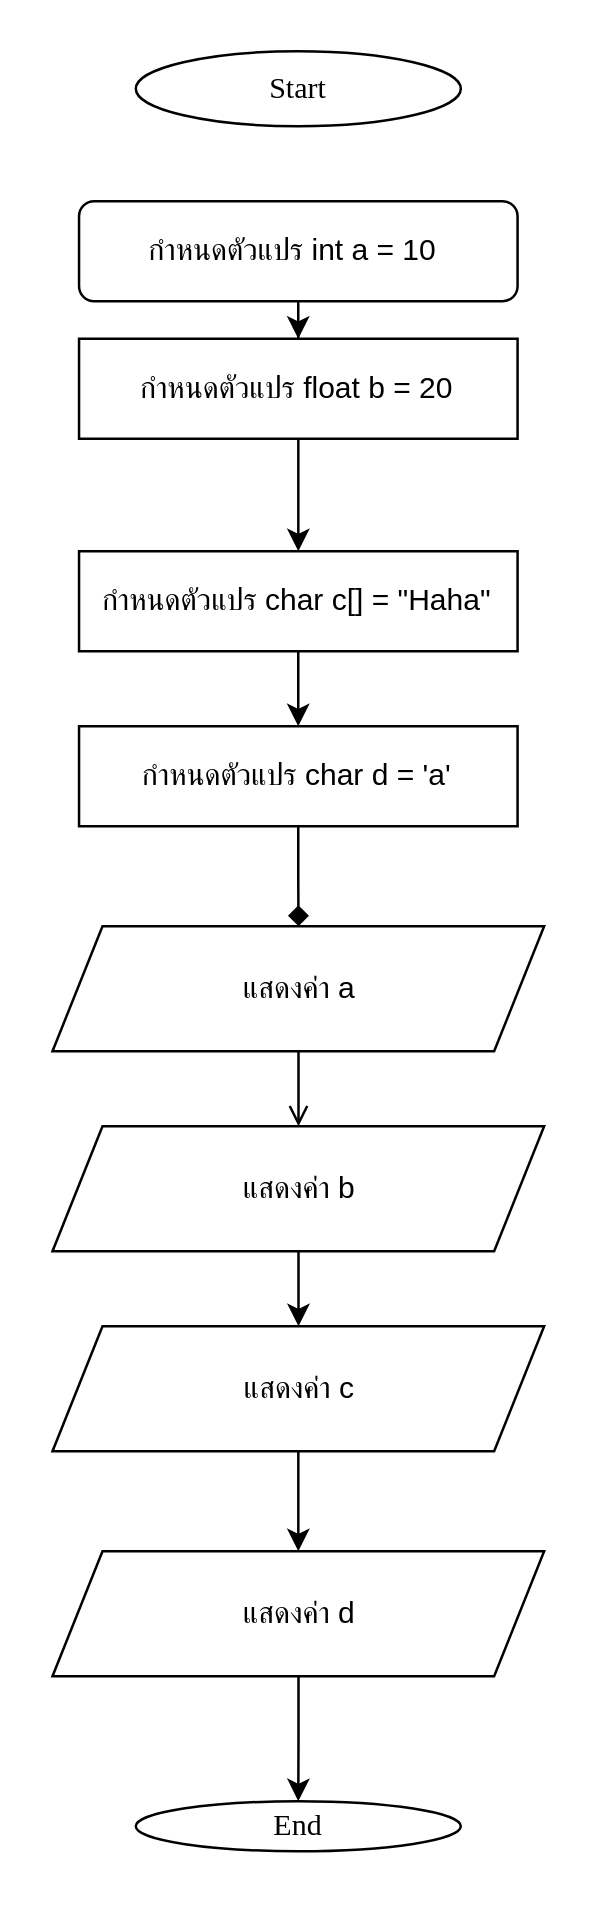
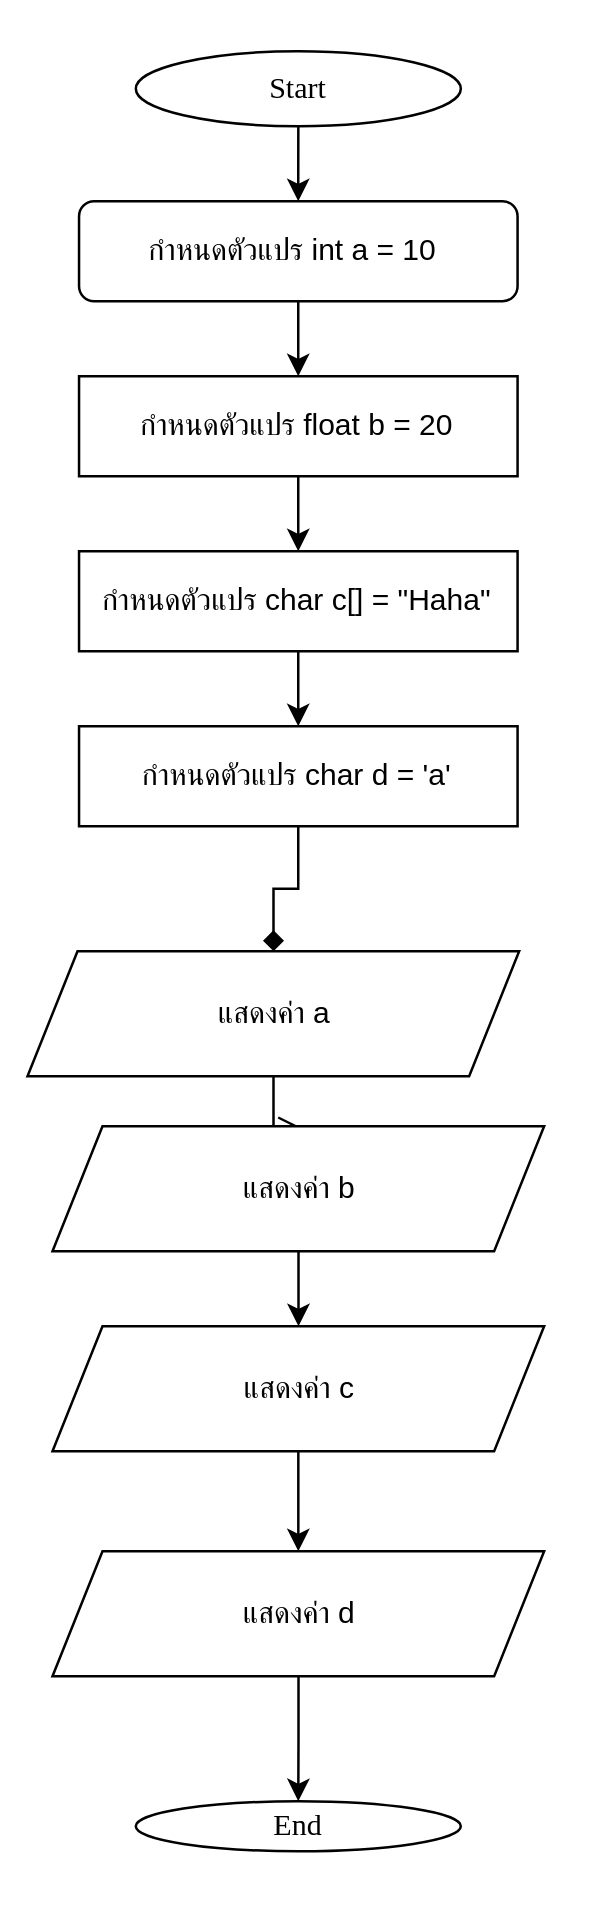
none -> (298, 155)
(298, 389) -> (298, 426)
(298, 989) -> (273, 1014)
